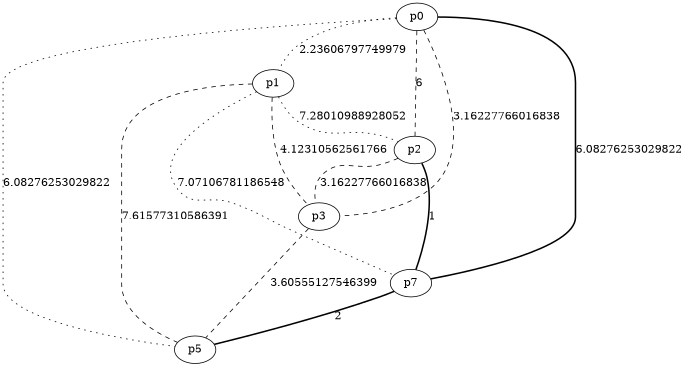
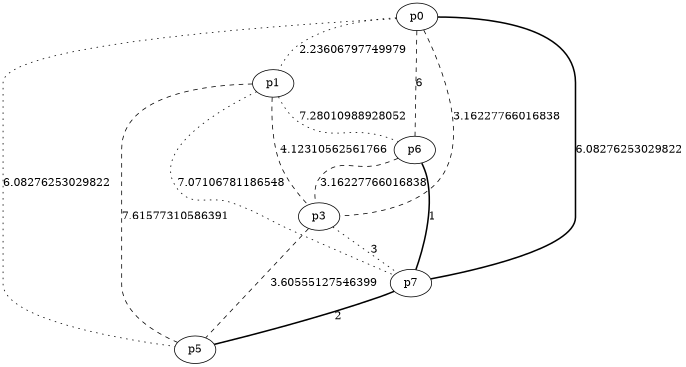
(415, 150) -> (415, 150)
none -> (365, 250)
